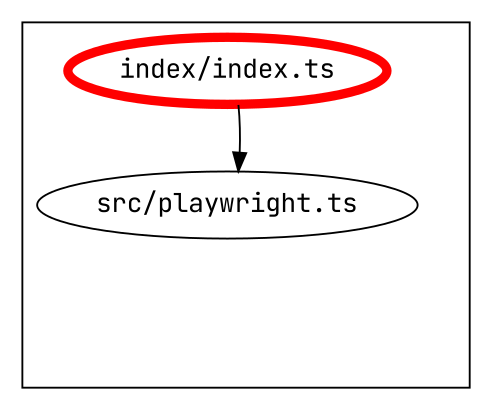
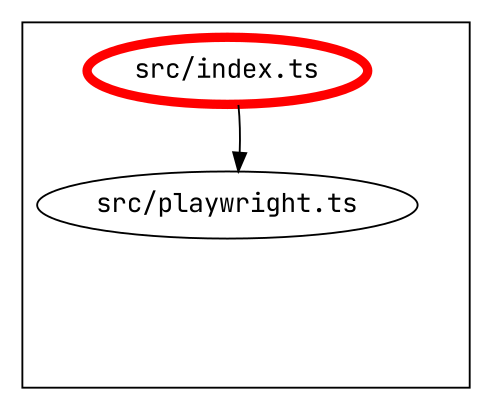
(227, 71) -> (227, 71)
